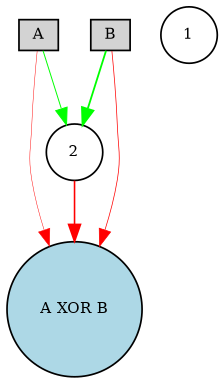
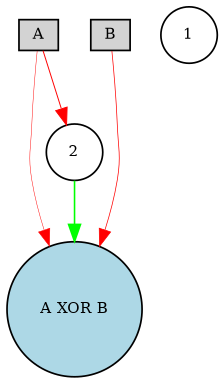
(52, 80) -> (52, 80)
(97, 80) -> none
(75, 203) -> (75, 203)
